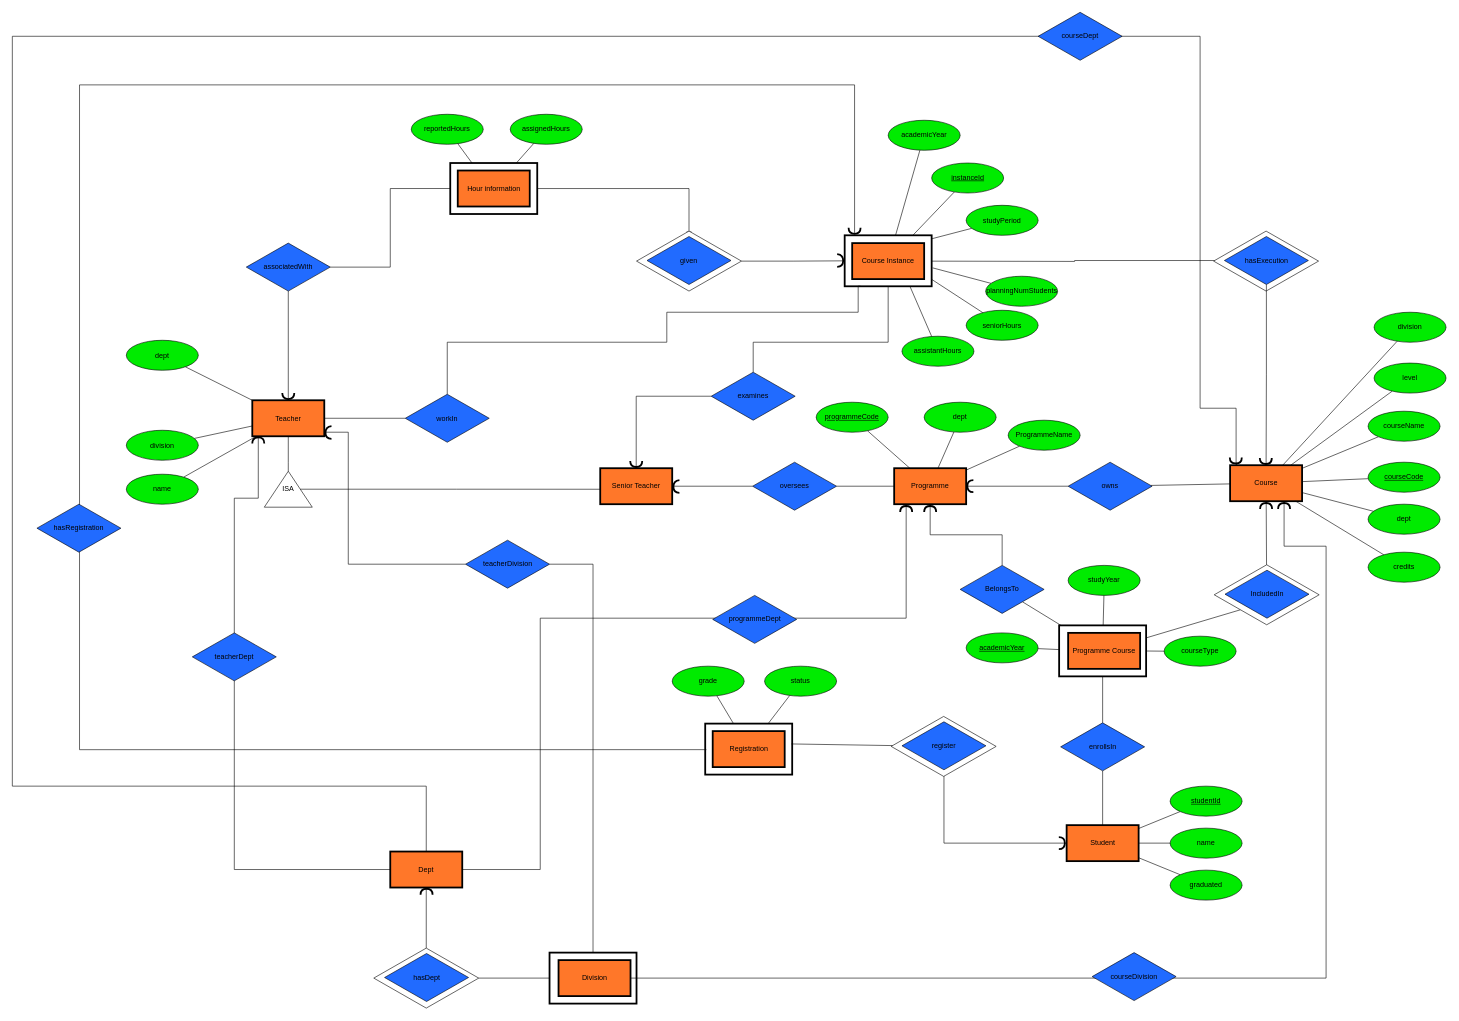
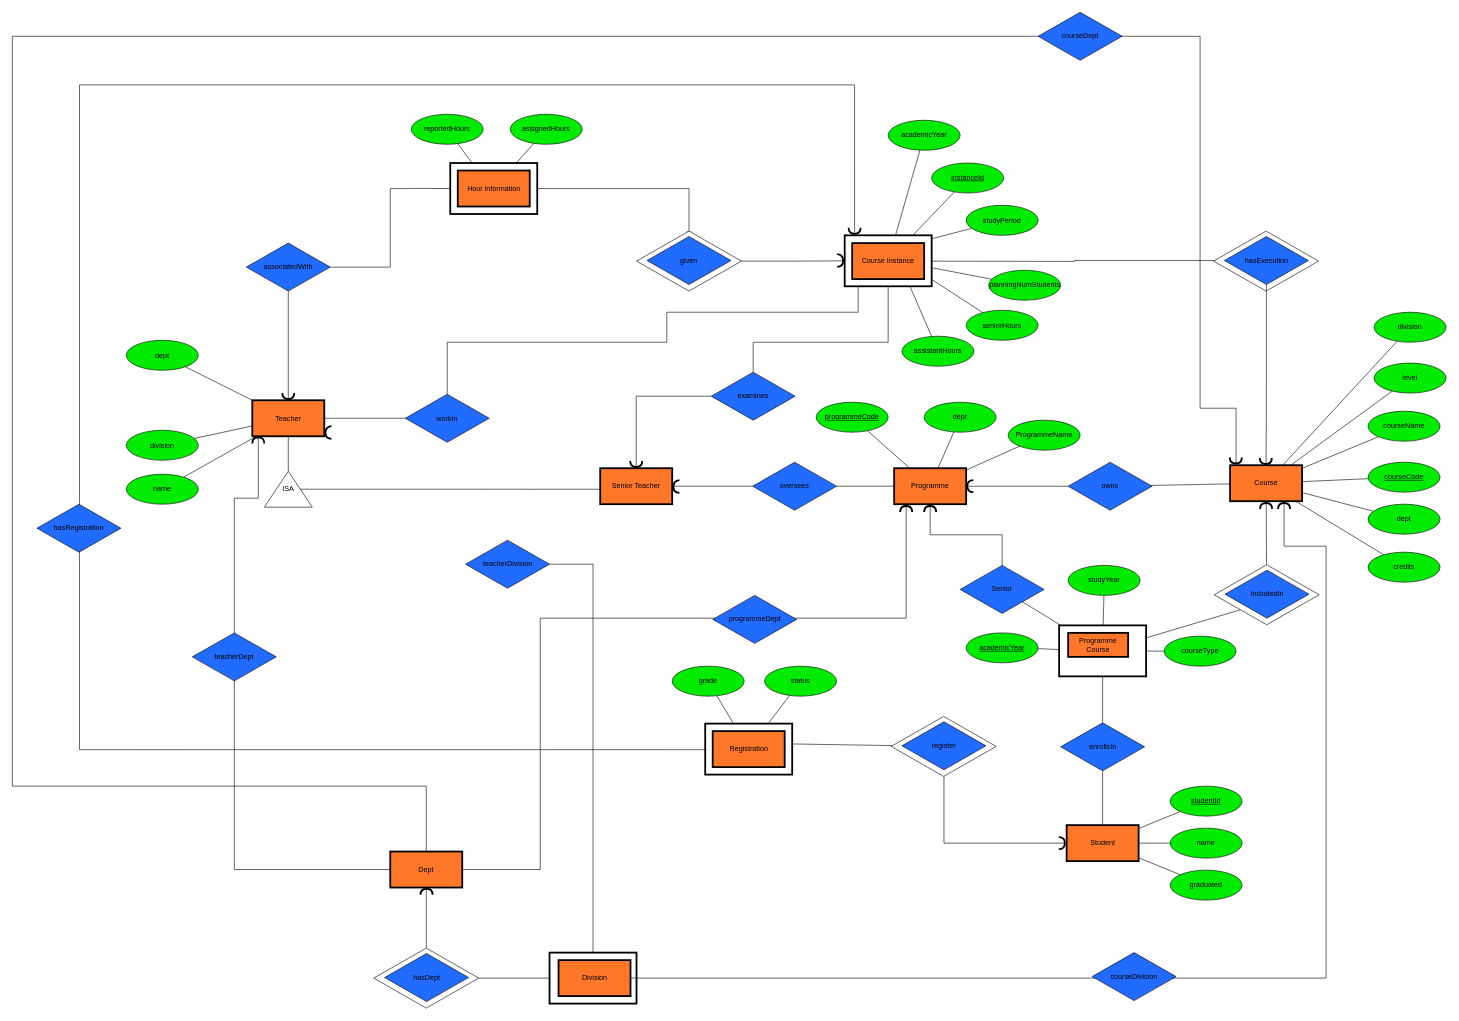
(1022, 291) -> (1025, 285)
(348, 546) -> none
(1002, 590) -> (1002, 590)
(1104, 651) -> (1098, 645)
